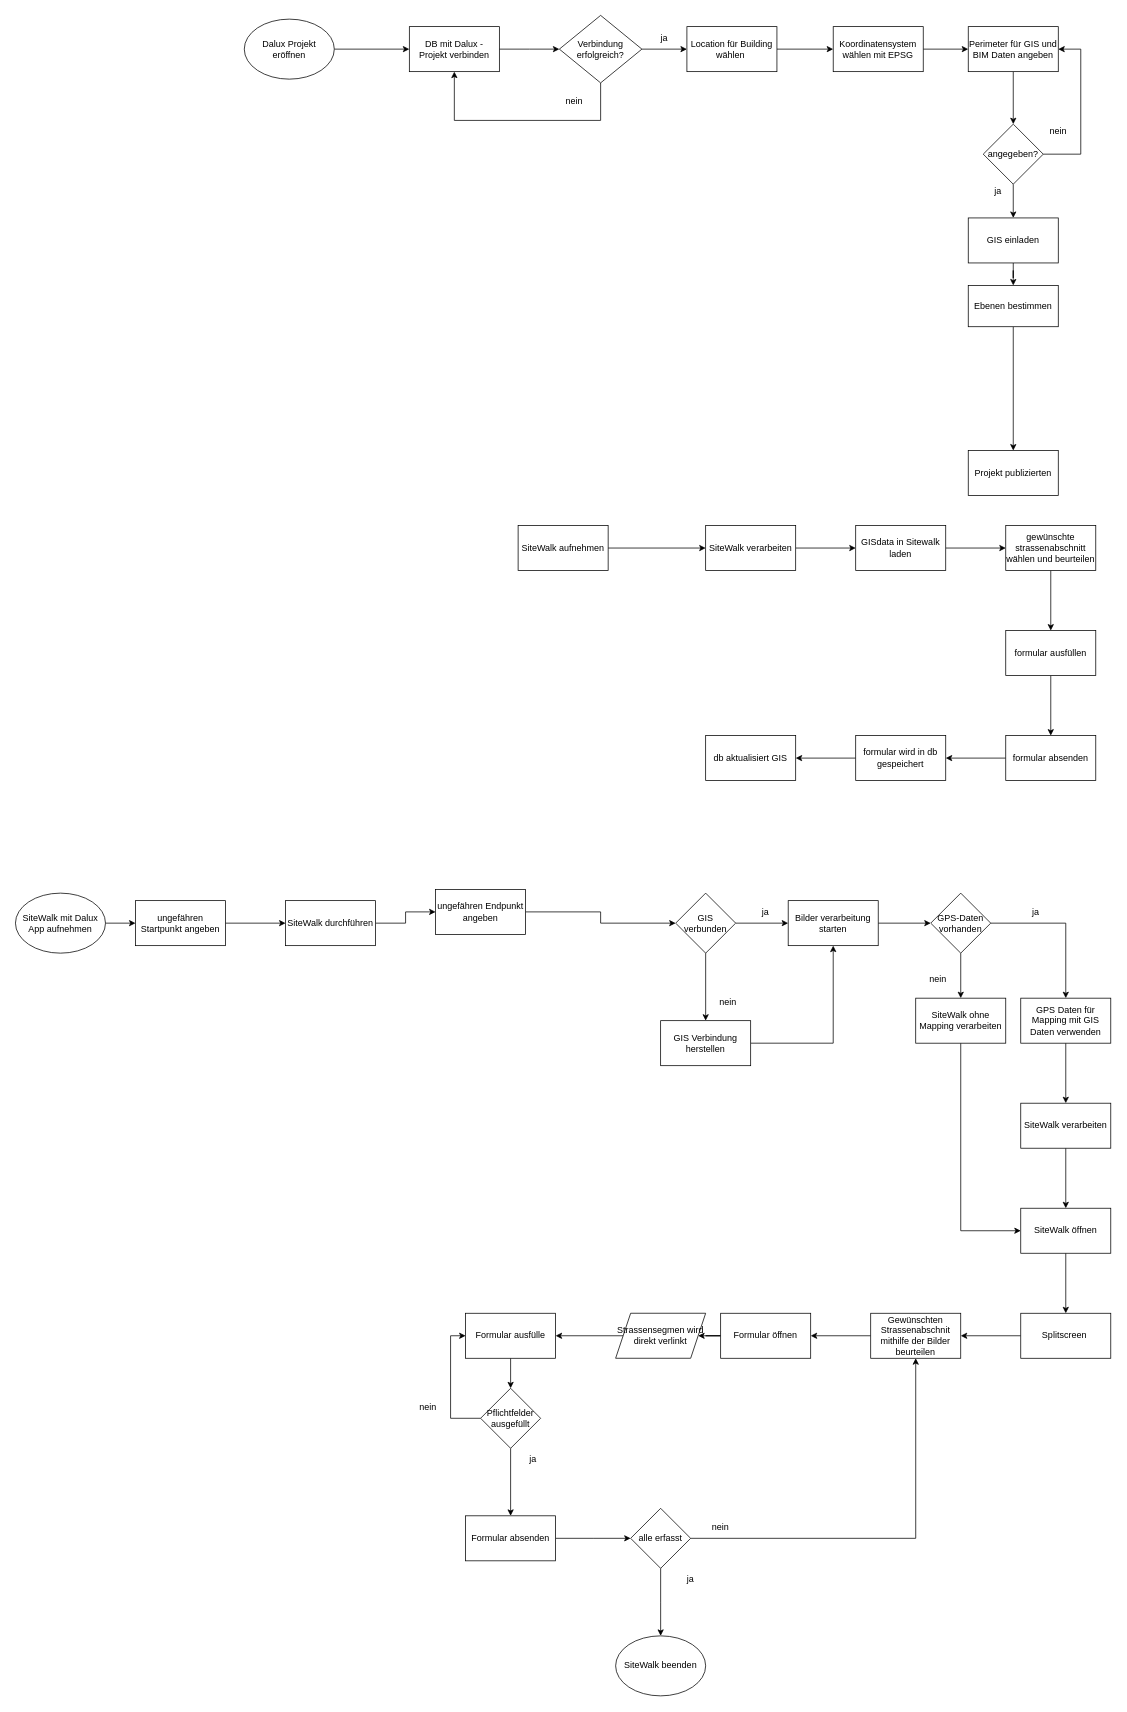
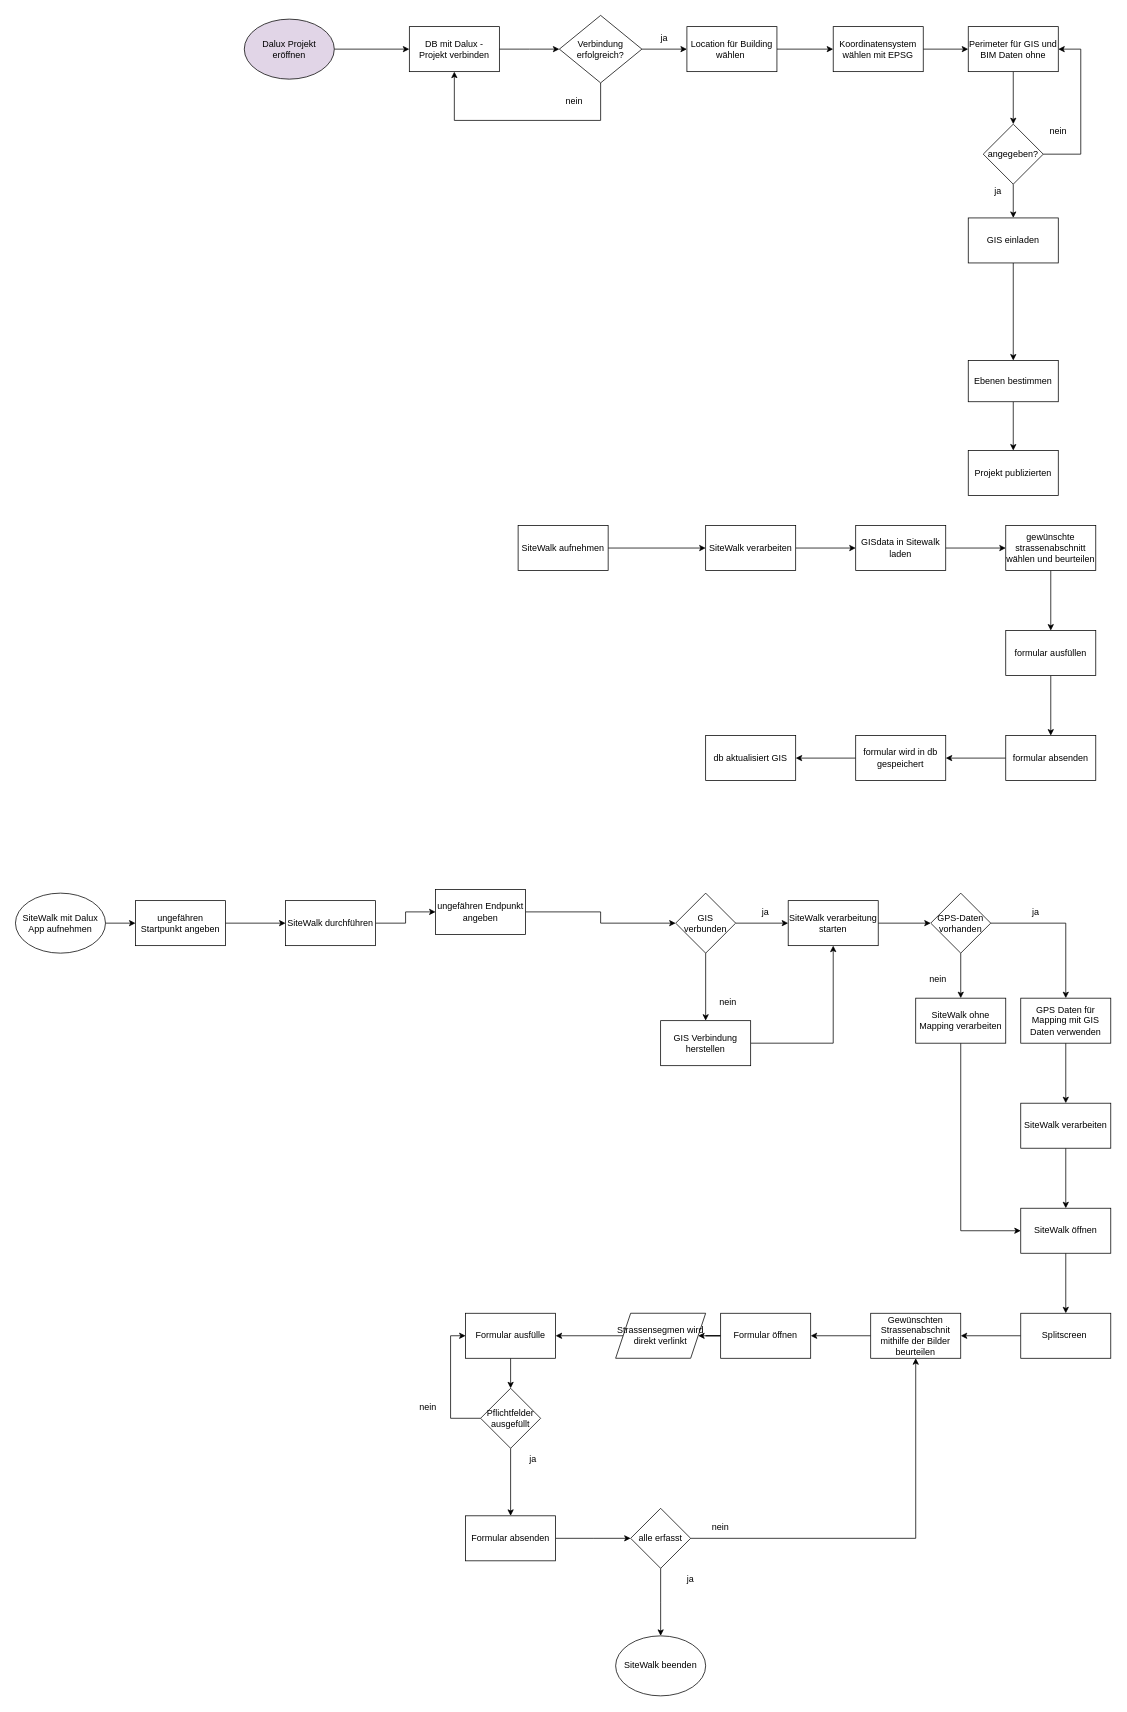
(289, 49) -> (289, 49)
(1013, 49) -> (1013, 49)
(1013, 306) -> (1013, 381)
(833, 923) -> (833, 923)
